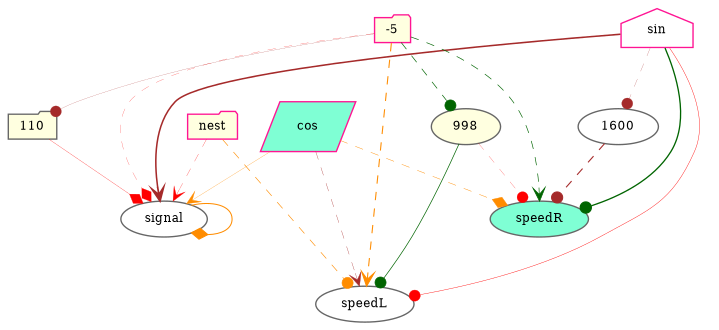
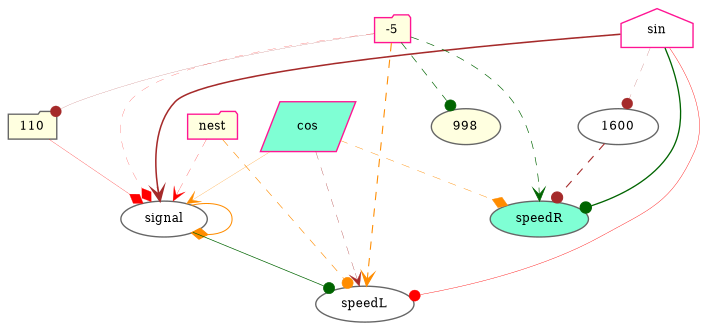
(499, 168) -> none
(425, 213) -> (258, 259)
